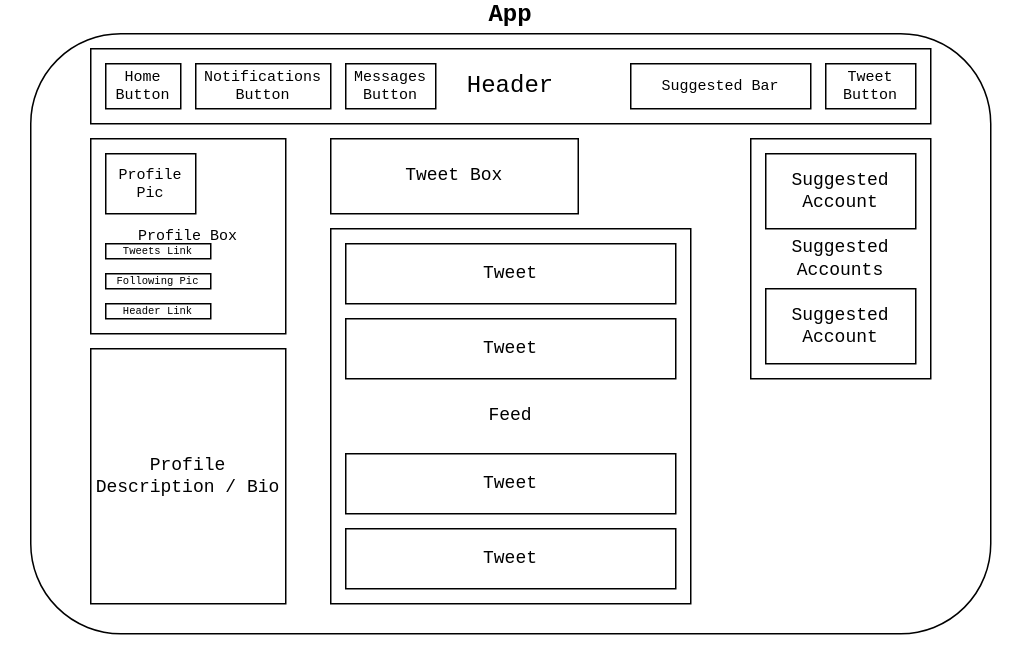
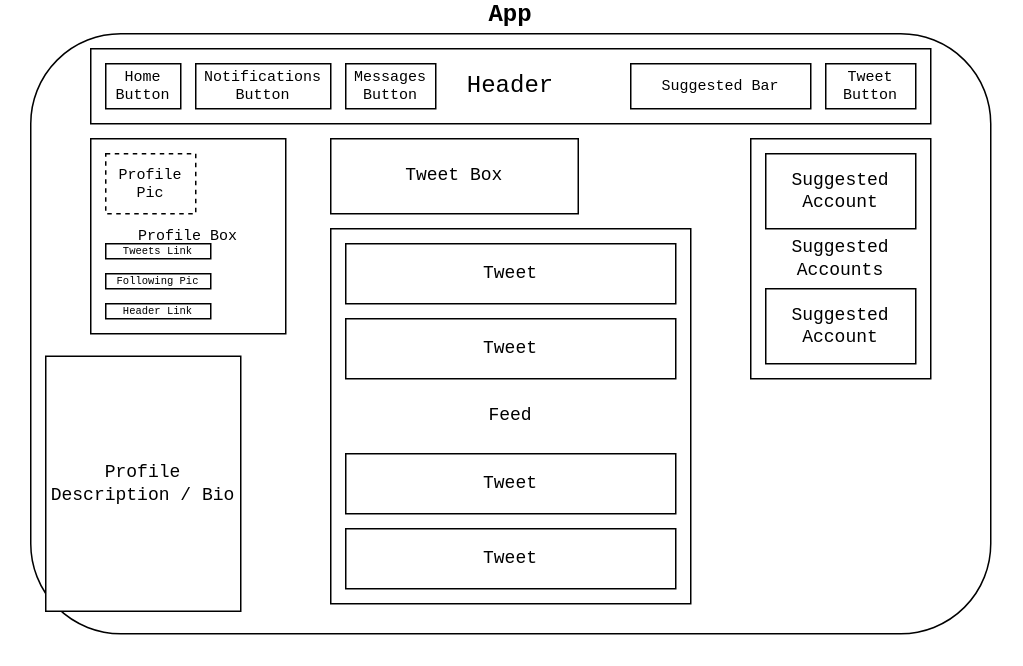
(151, 184) -> (151, 184)
(188, 476) -> (143, 484)
